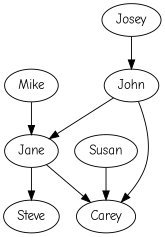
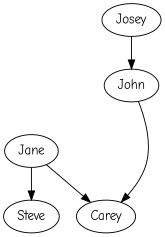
(31, 86) -> none
(85, 116) -> none
(106, 151) -> none
